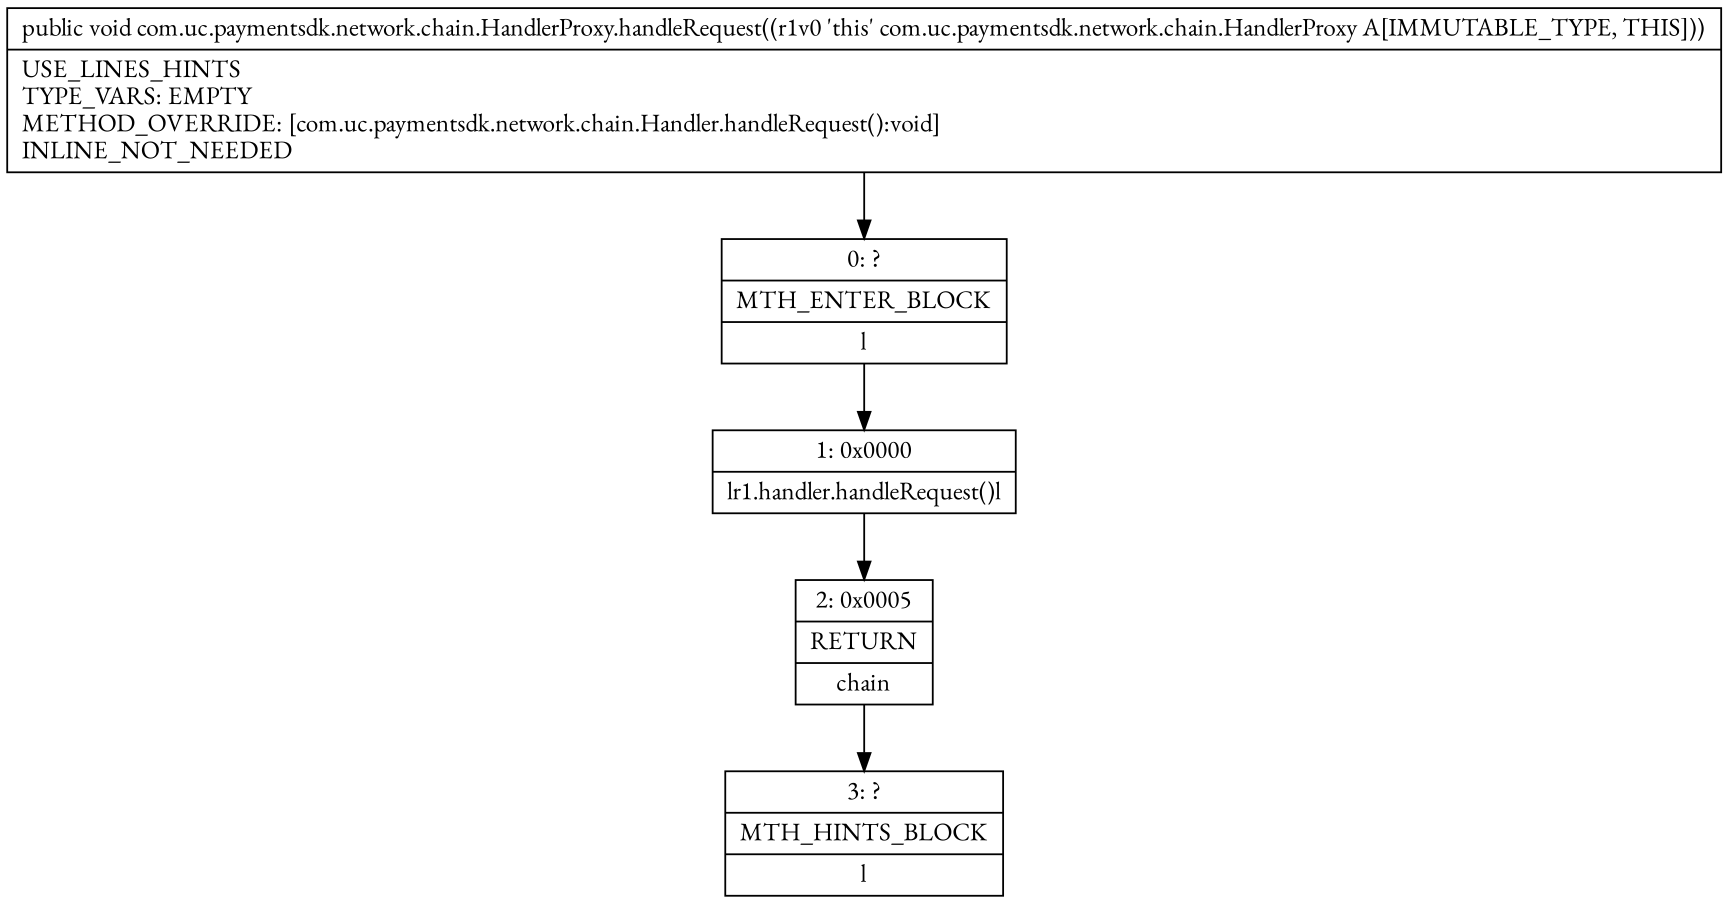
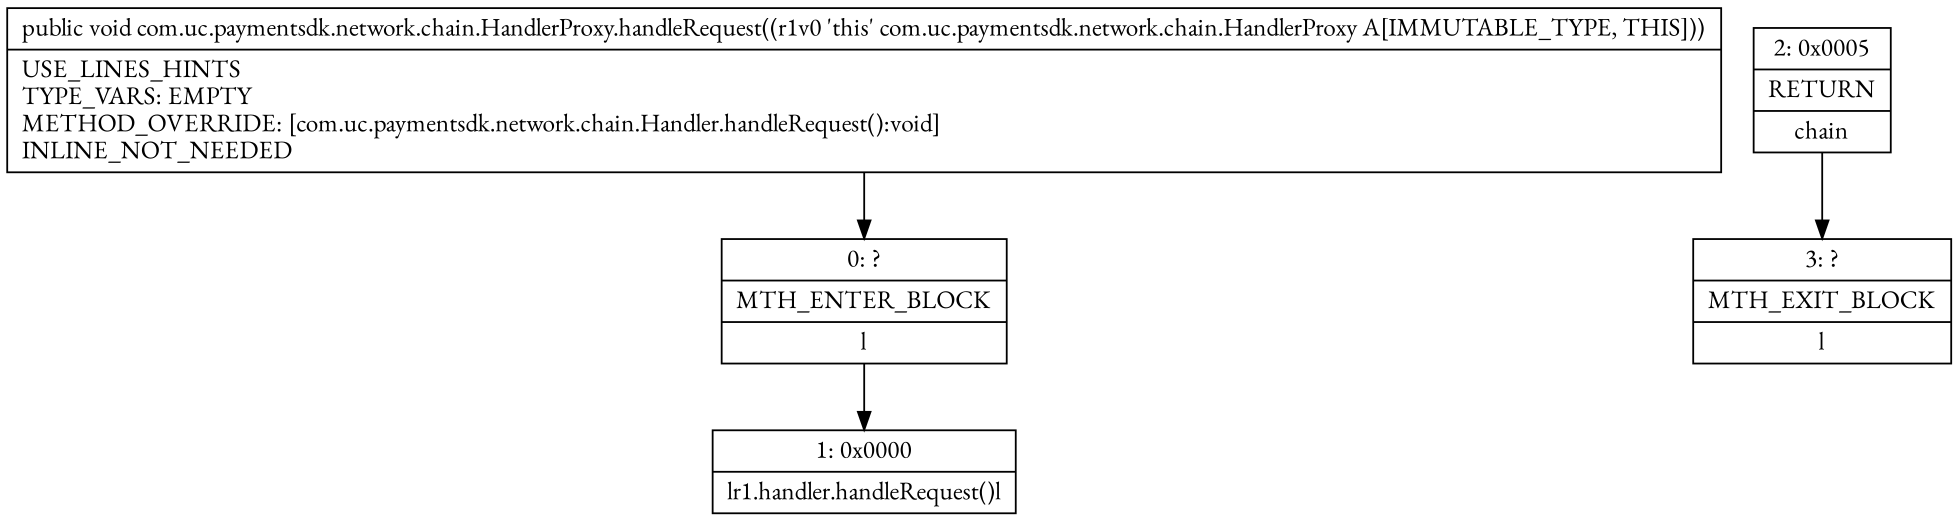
(864, 538) -> none
(864, 833) -> (1822, 300)
